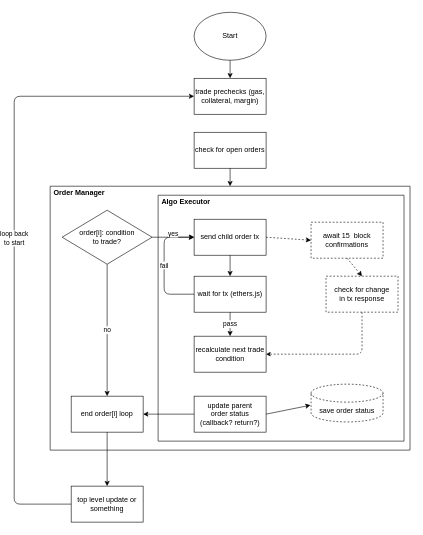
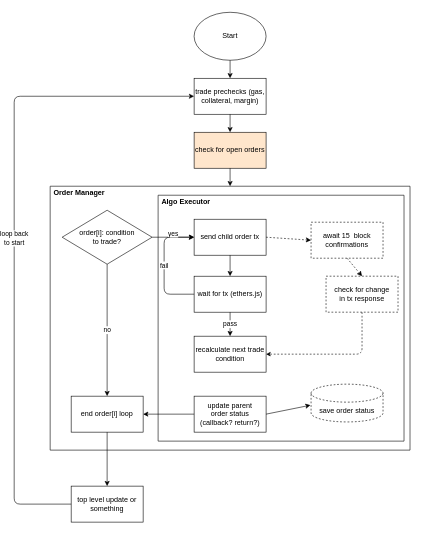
none -> (230, 126)
(230, 150) -> (230, 150)
